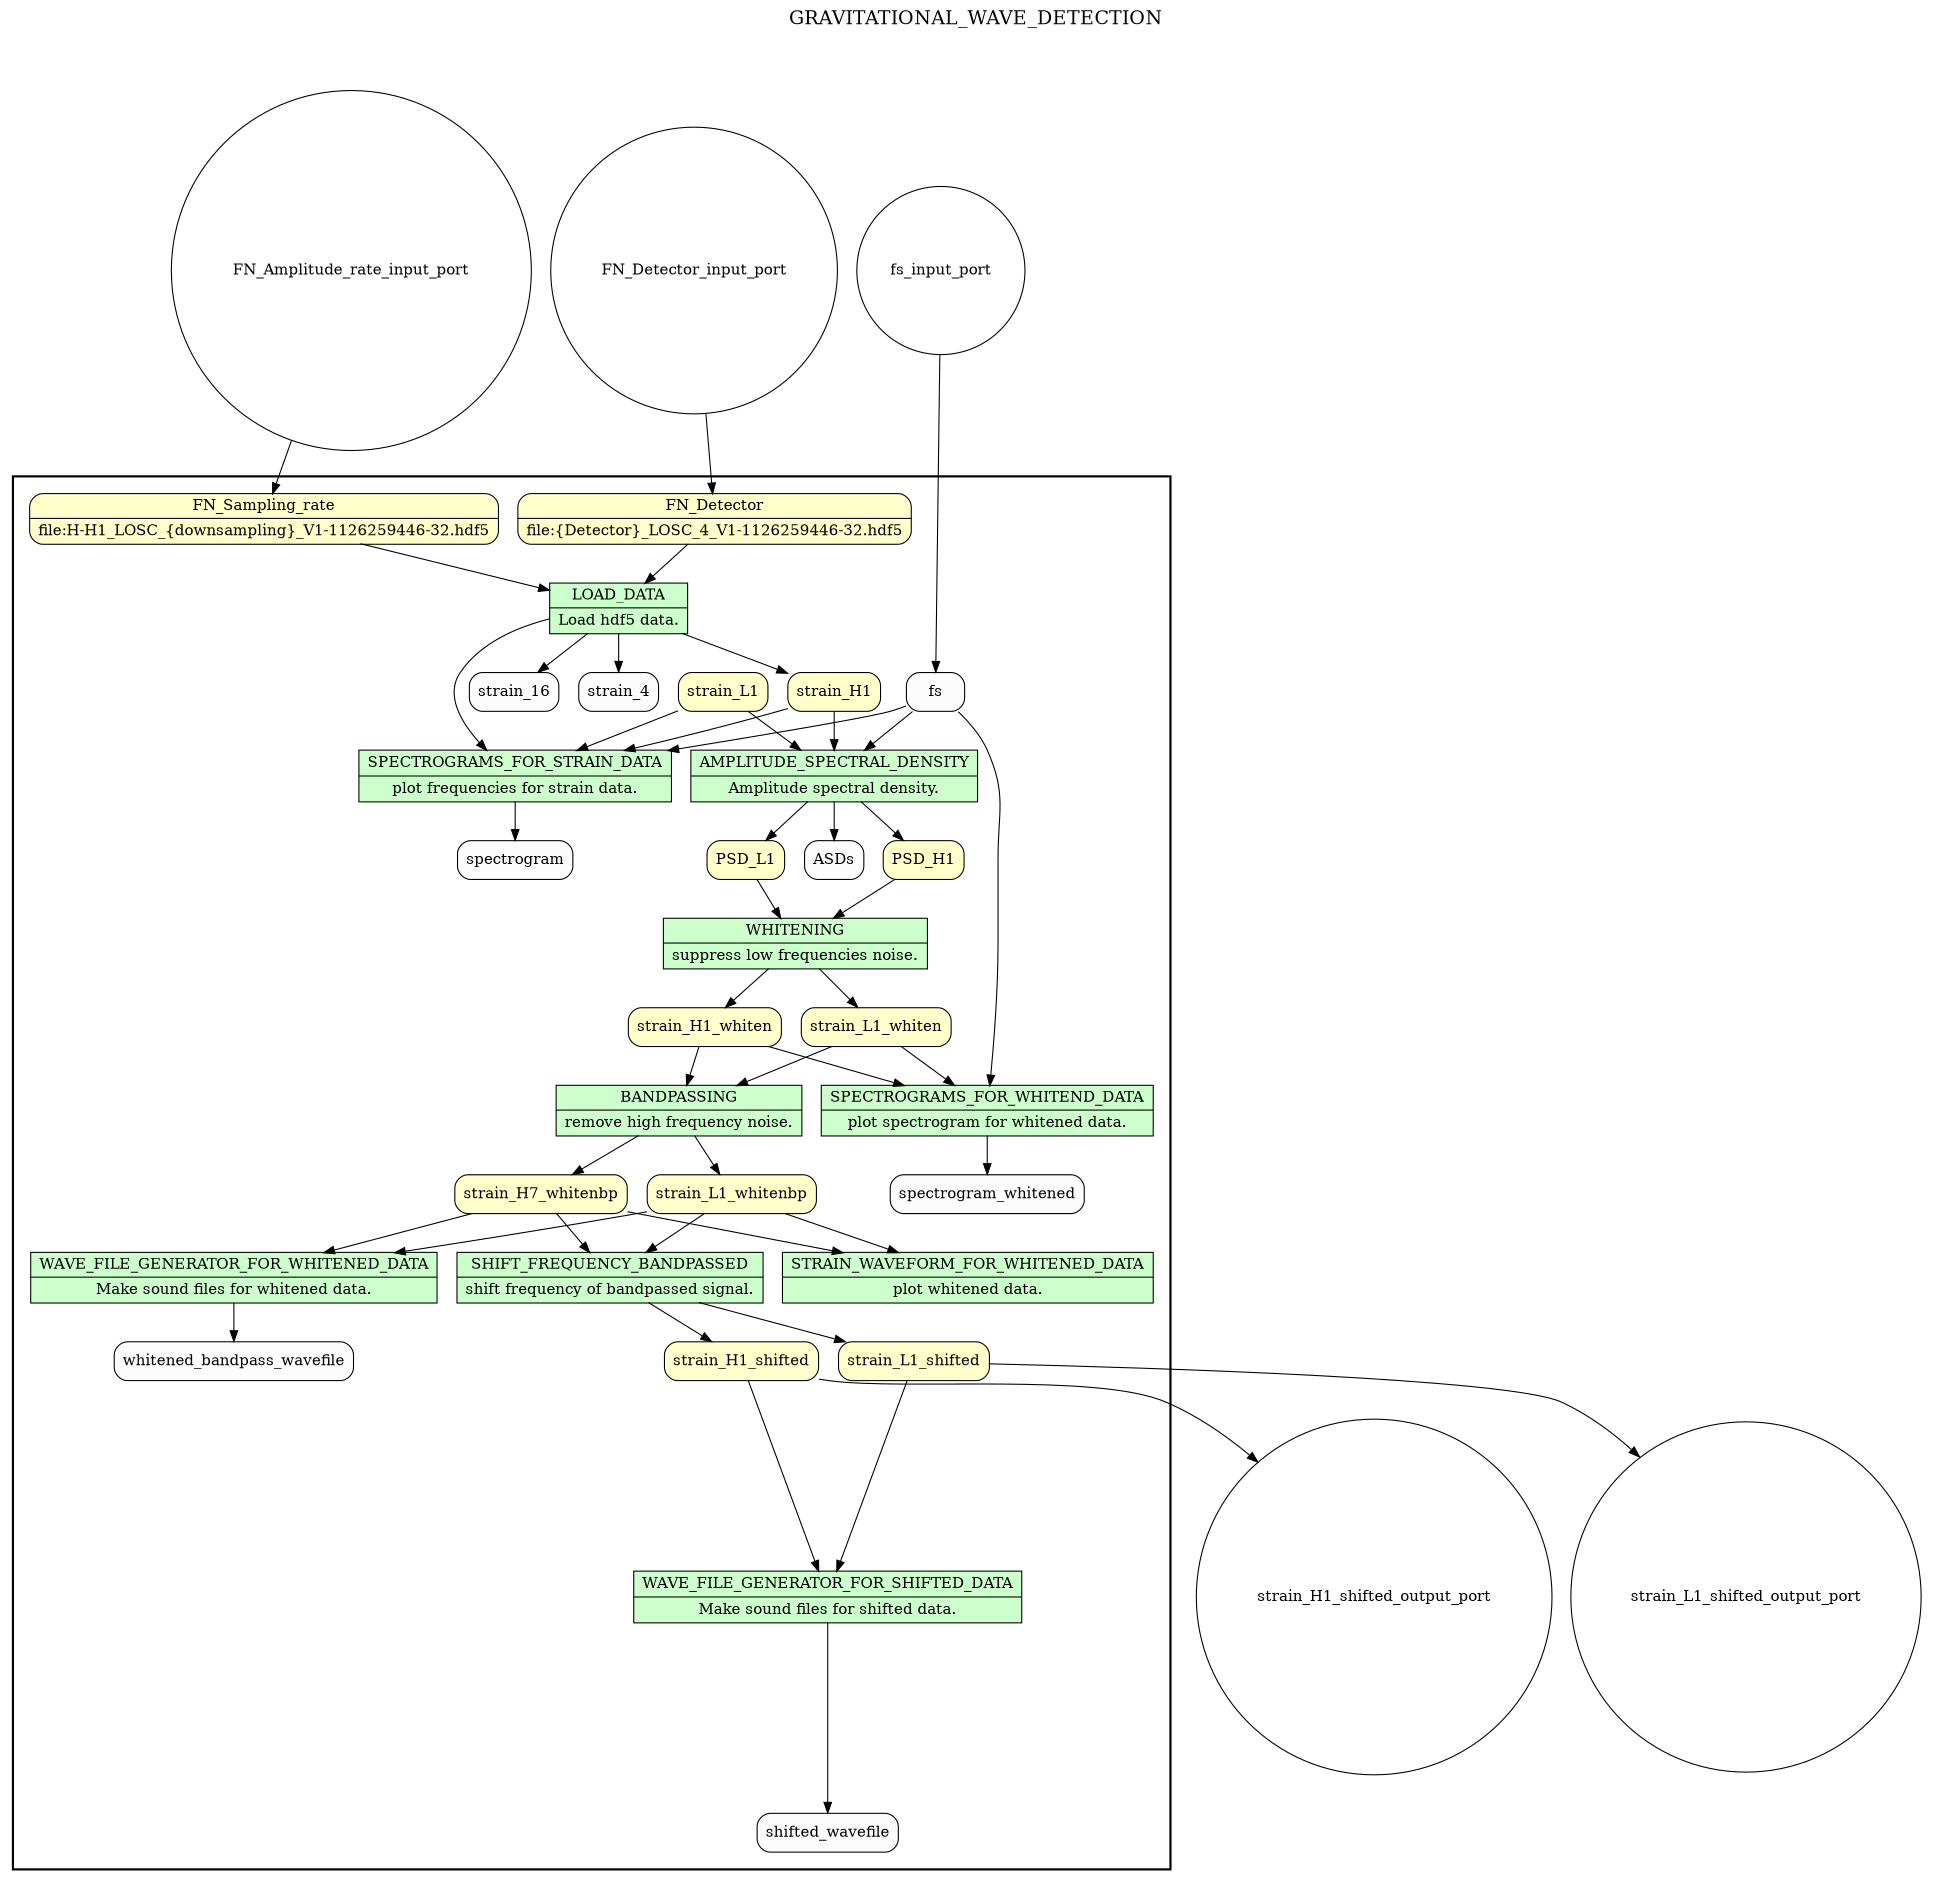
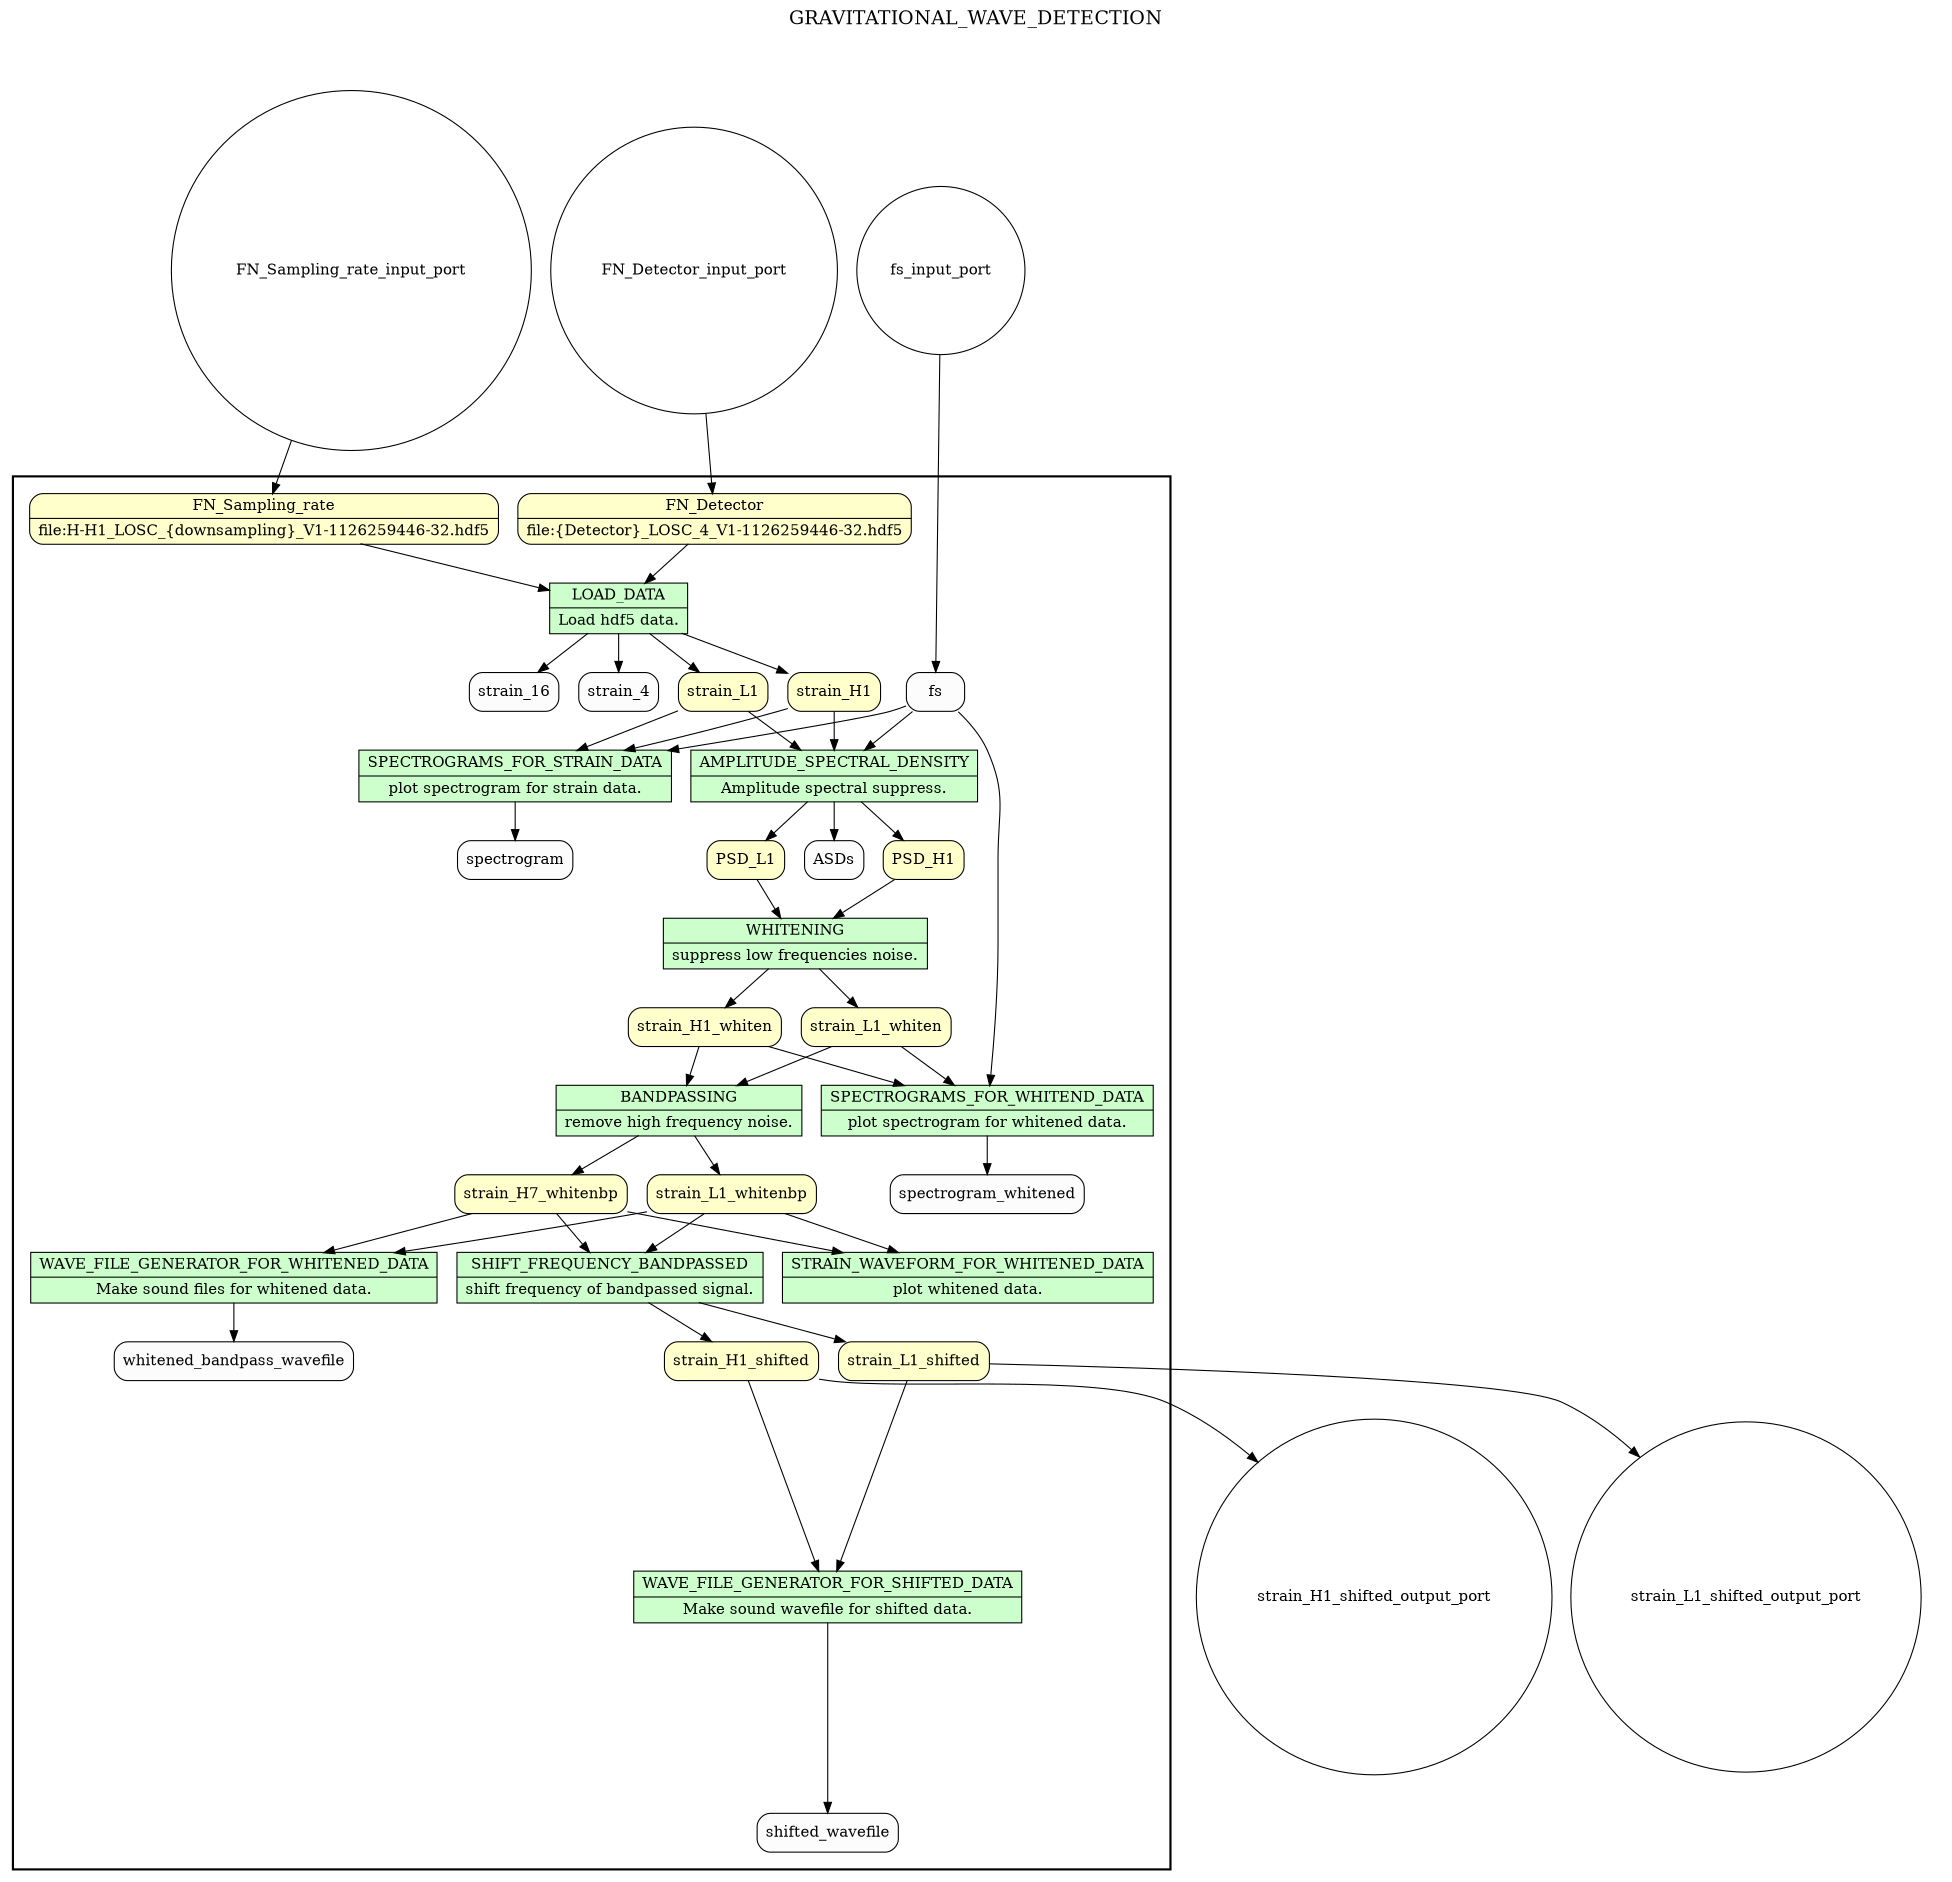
(351, 271) -> (351, 271)
(469, 662) -> (670, 649)
(515, 788) -> (515, 788)
(834, 788) -> (834, 788)
(828, 1609) -> (828, 1609)
